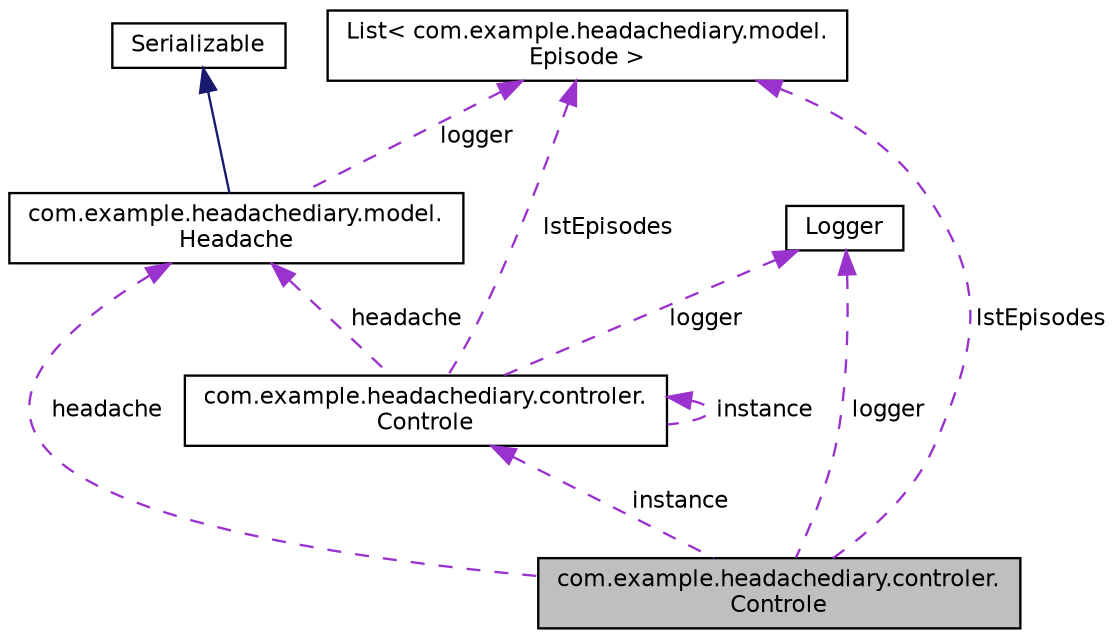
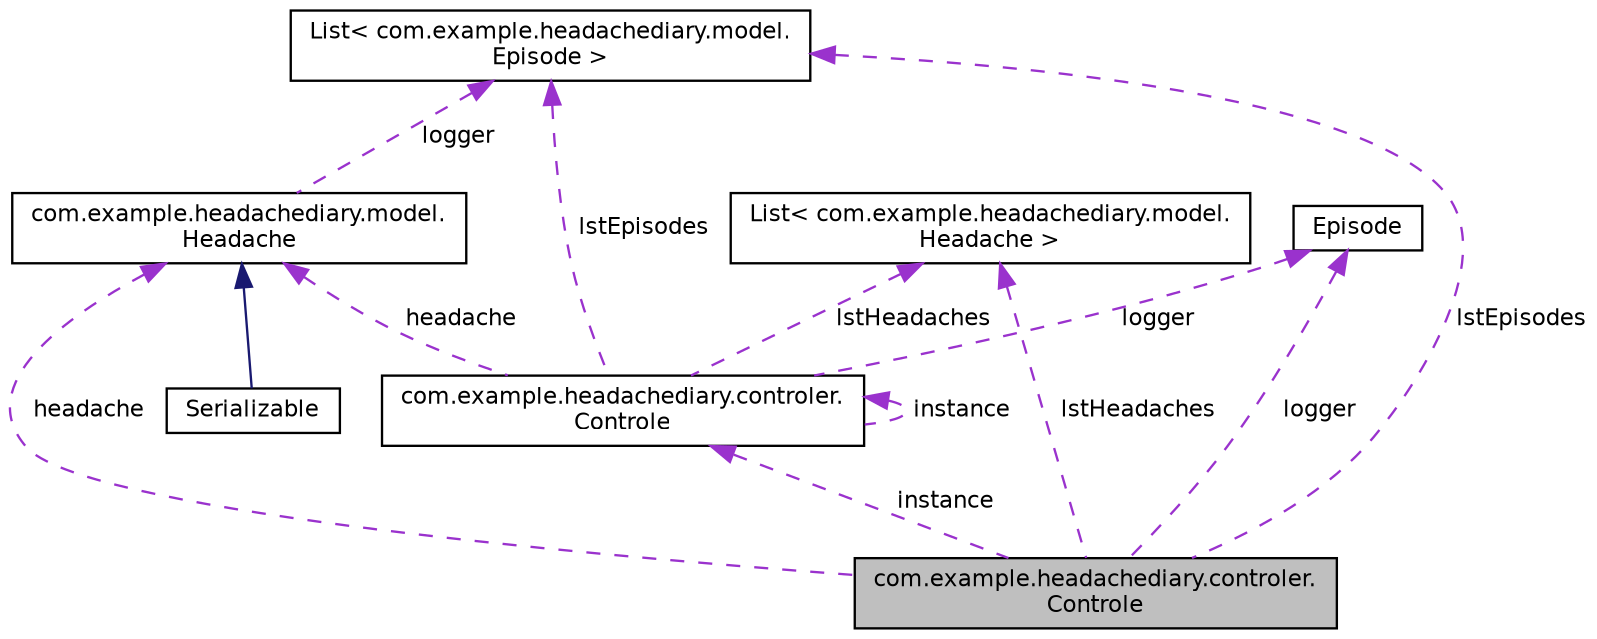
(219, 142) -> (248, 338)
(845, 228) -> (1358, 228)
none -> (990, 228)
